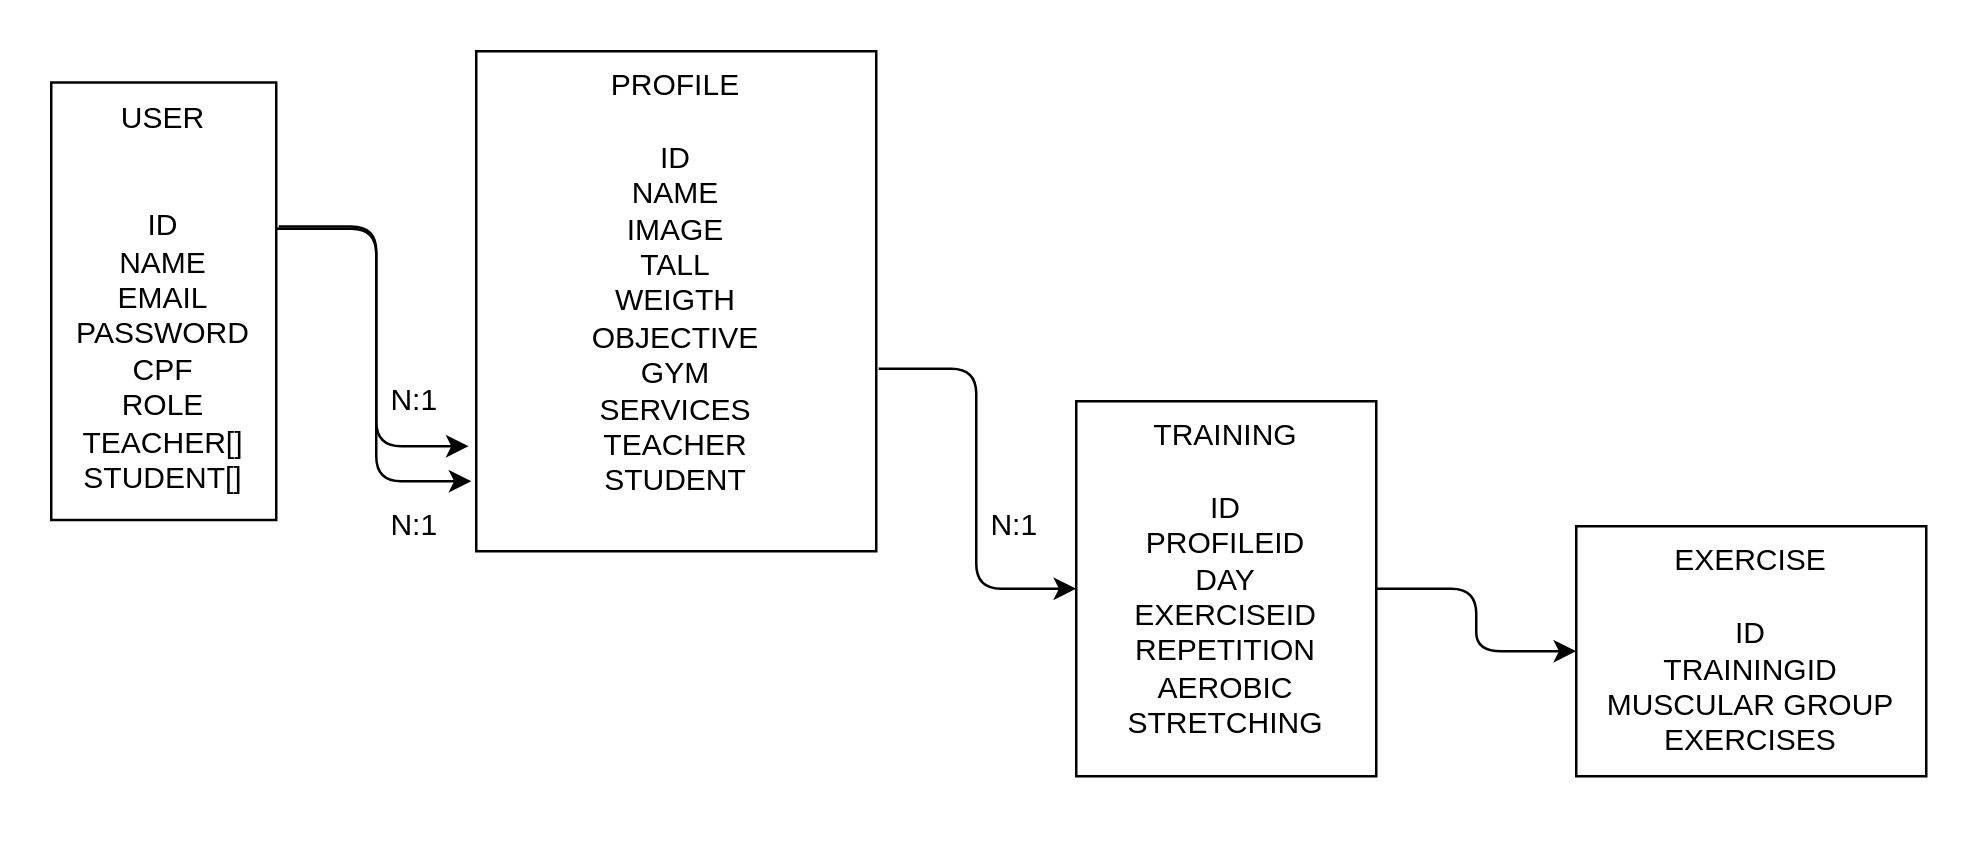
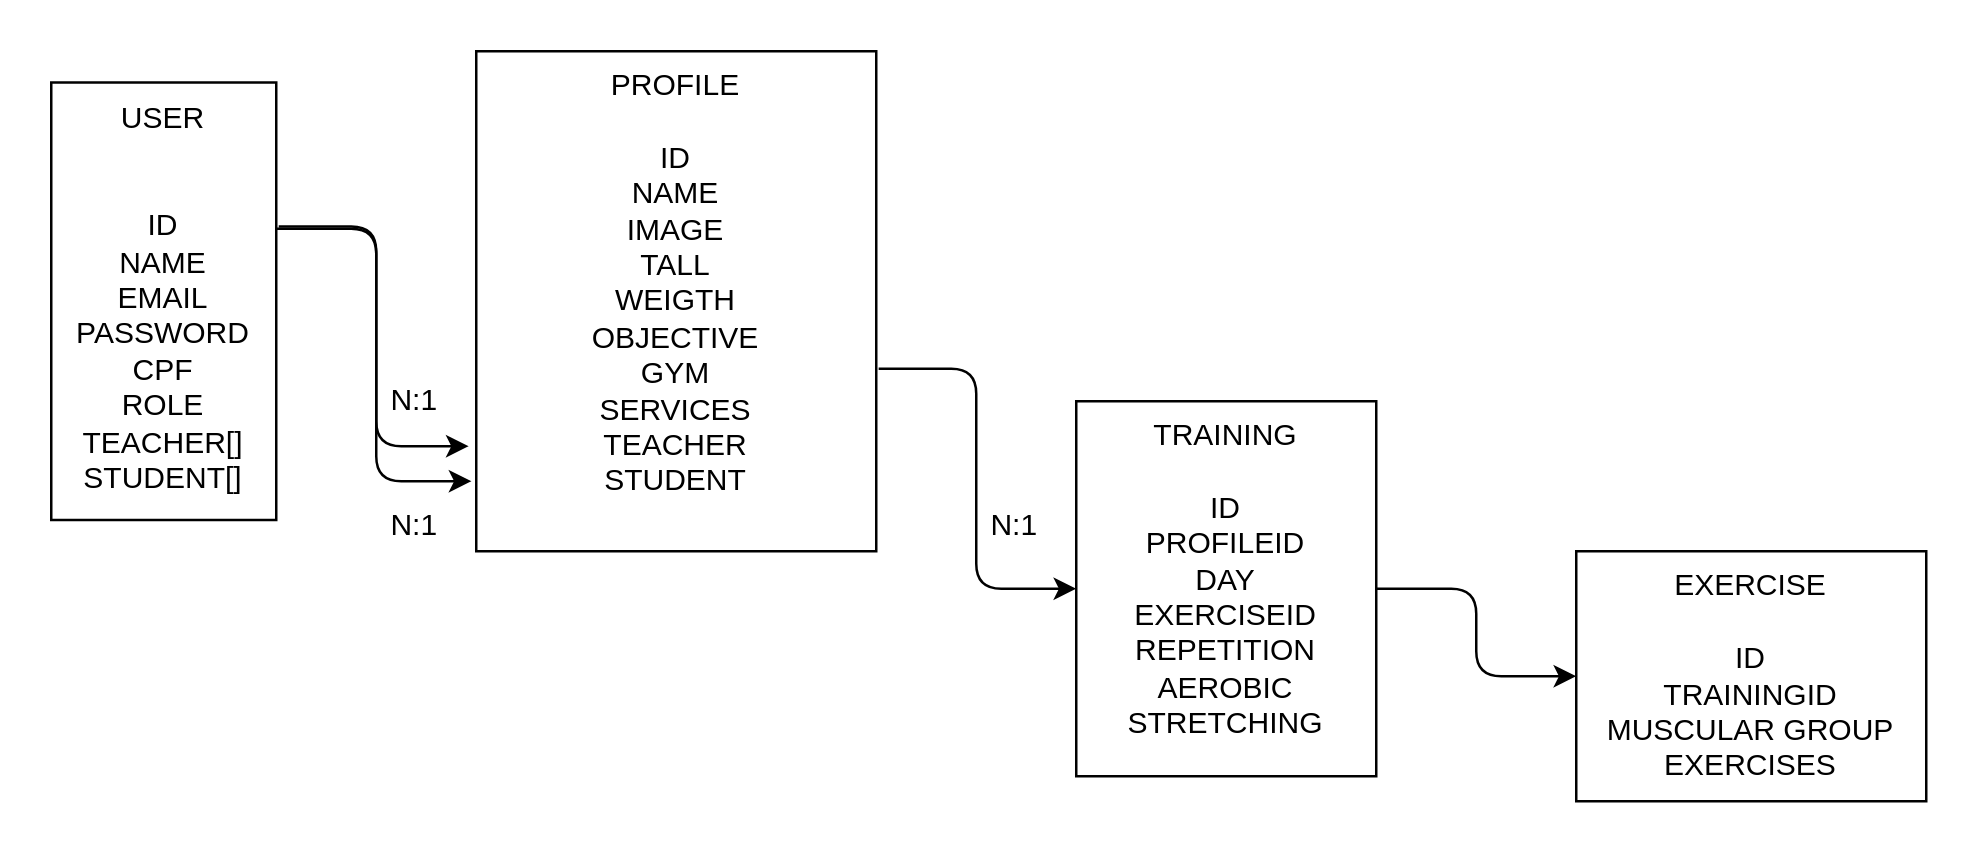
(1751, 651) -> (1751, 676)
